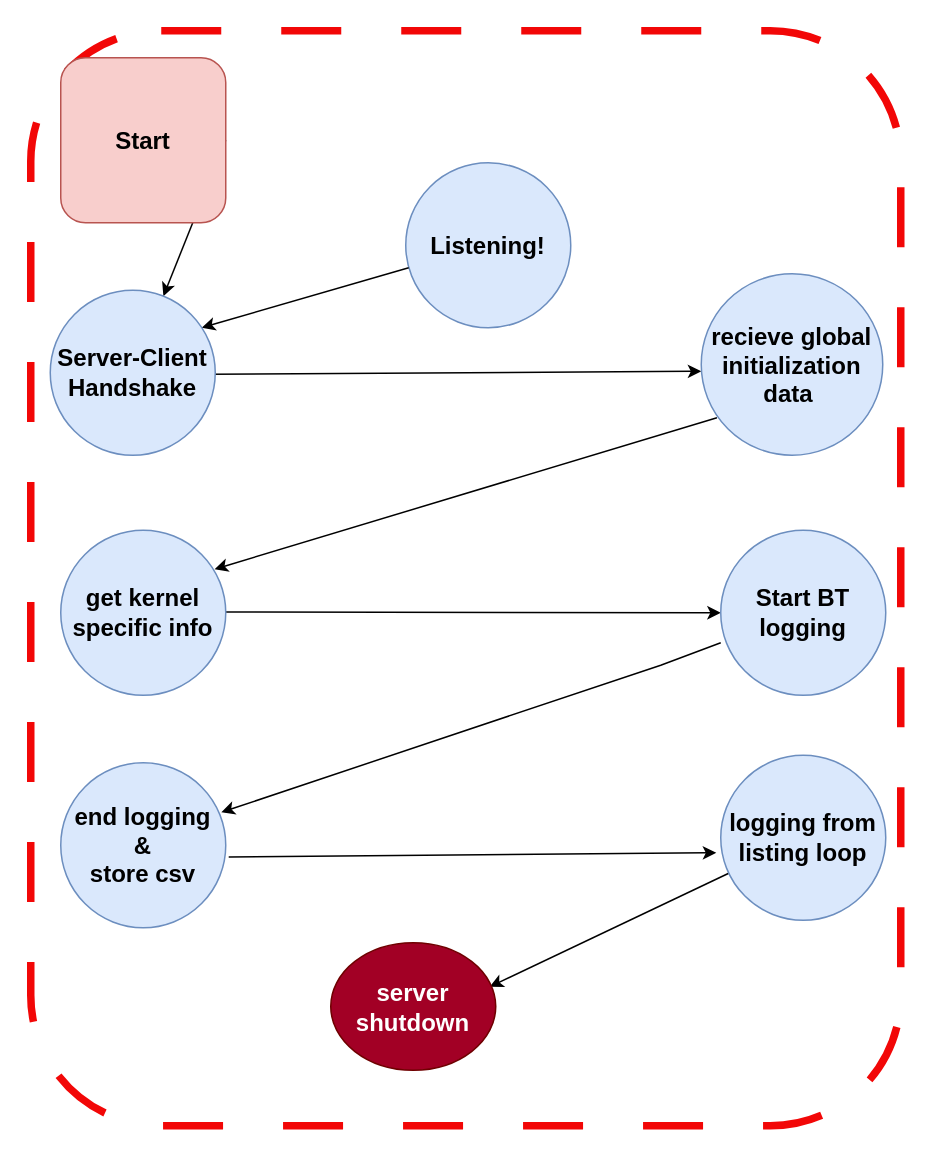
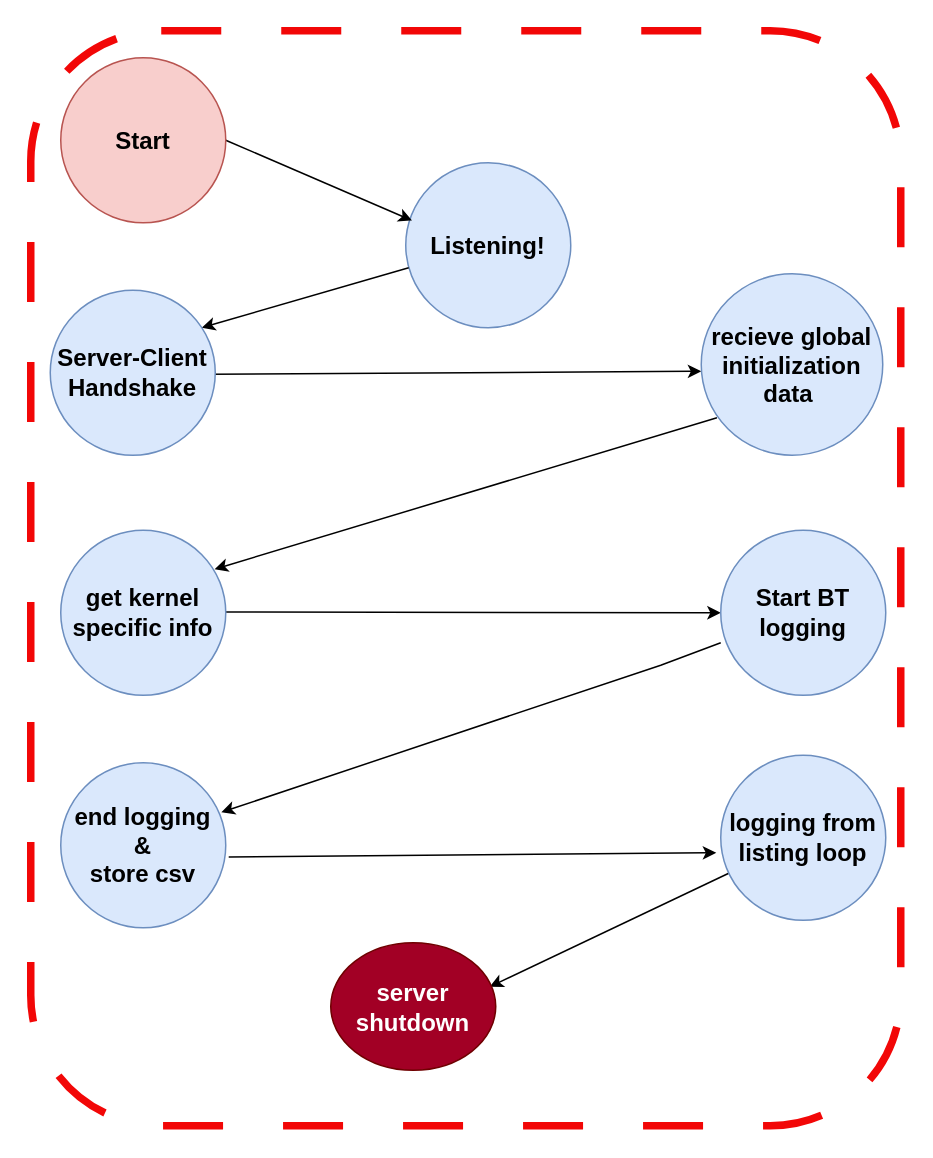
(143, 140) -> (143, 140)
(180, 254) -> (314, 178)
